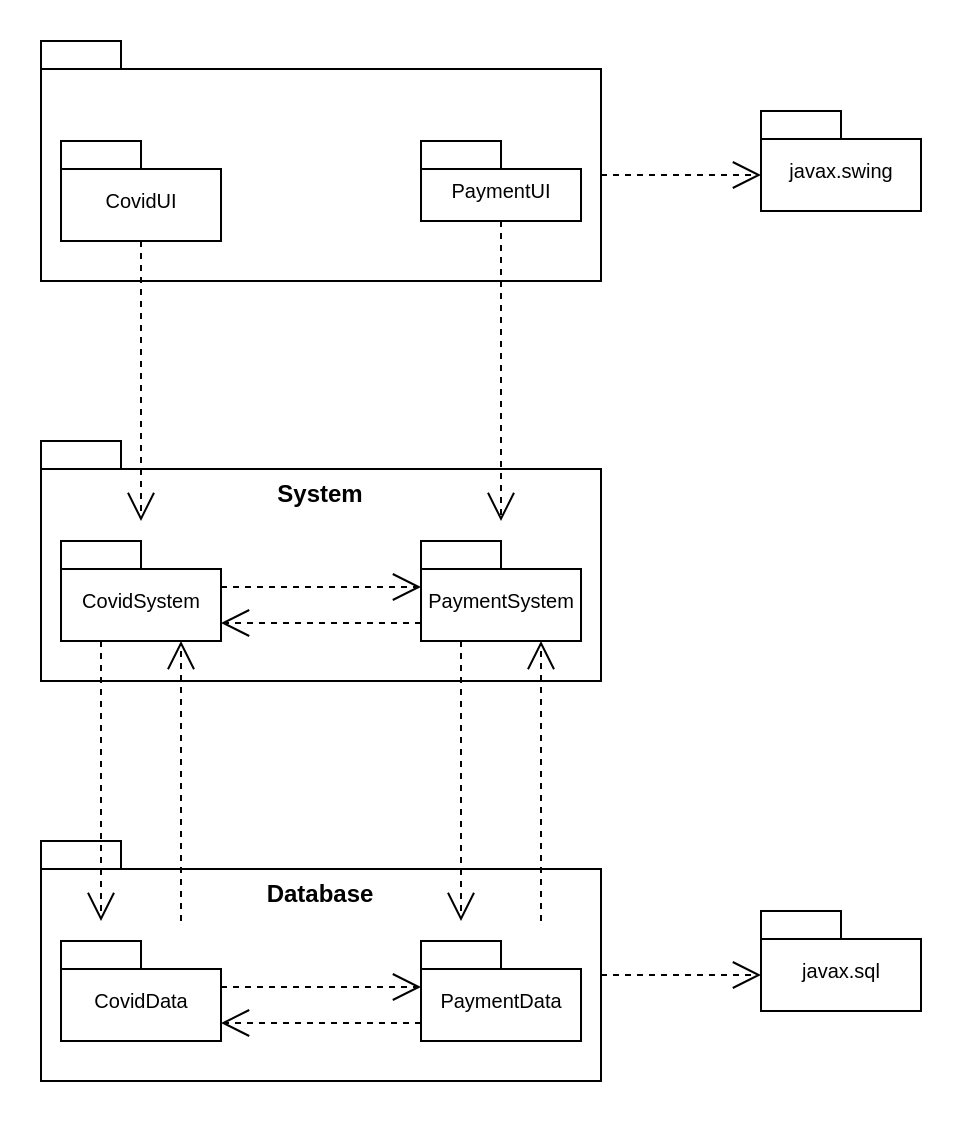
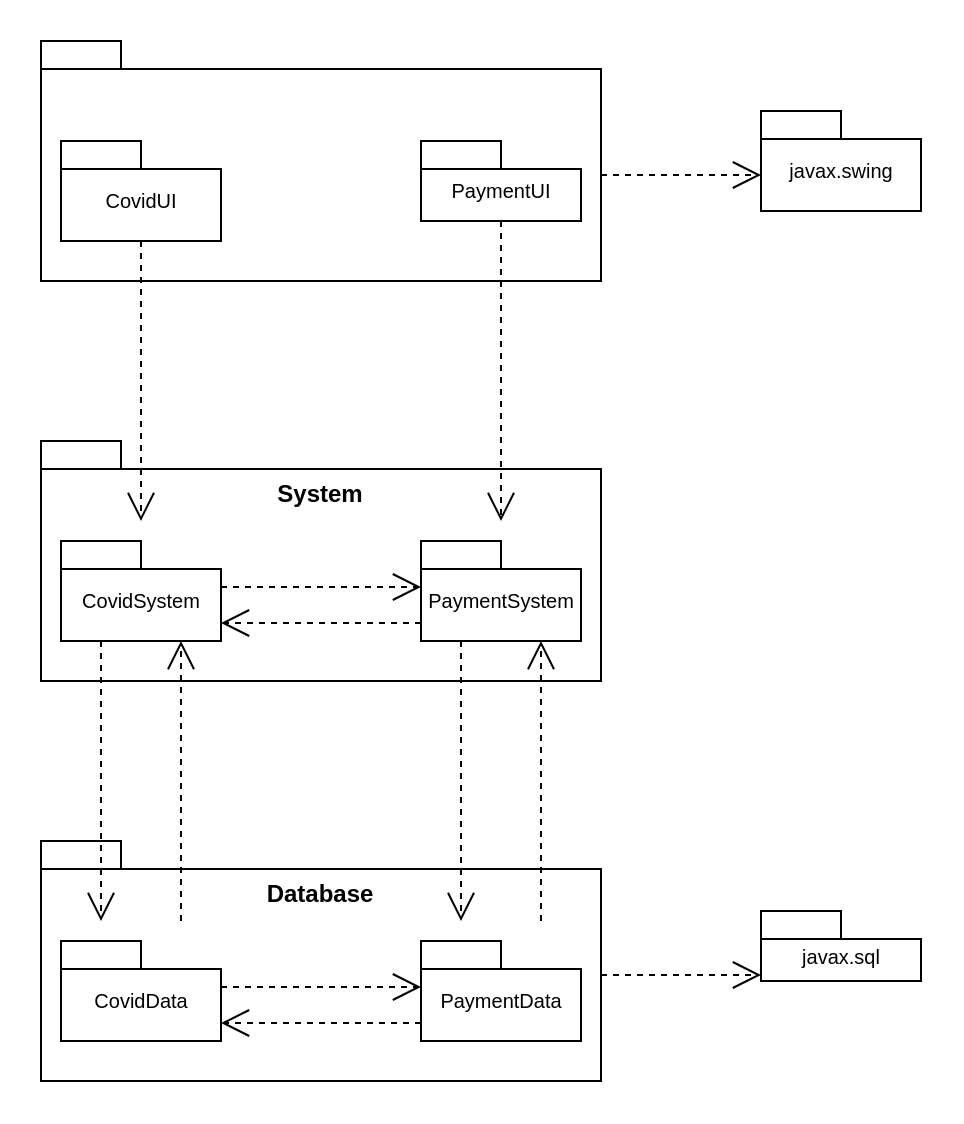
(841, 961) -> (841, 946)
